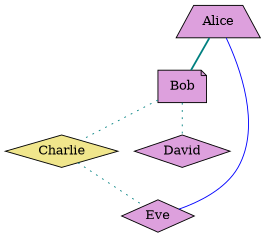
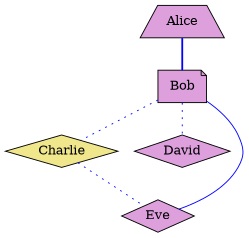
(200, 54) -> (182, 54)
(182, 119) -> (182, 119)
(119, 120) -> (119, 120)
(247, 139) -> (240, 164)
(111, 184) -> (111, 184)
